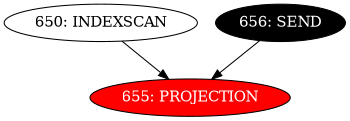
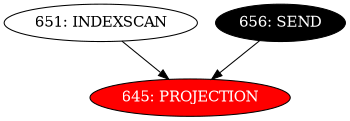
(101, 23) -> (101, 23)
(190, 98) -> (190, 98)
